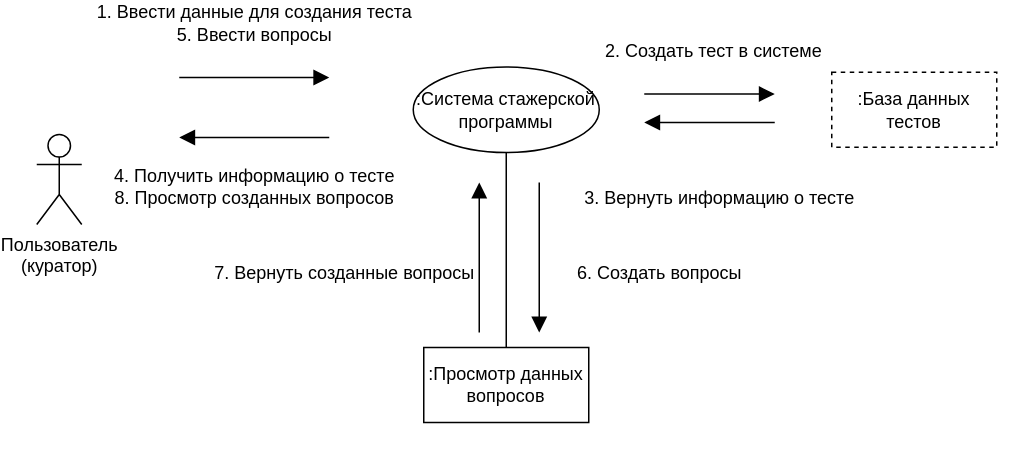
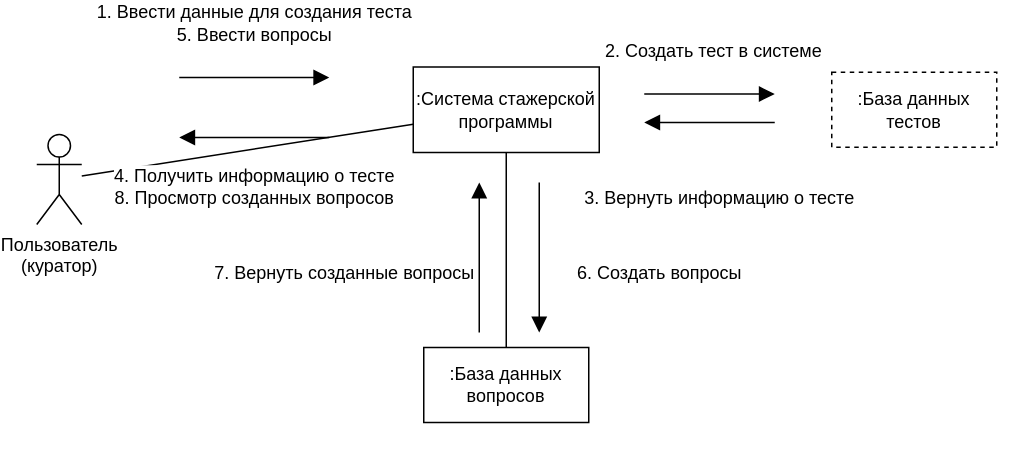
(506, 110) -> (506, 110)
none -> (234, 152)
(506, 385) -> (506, 385)
